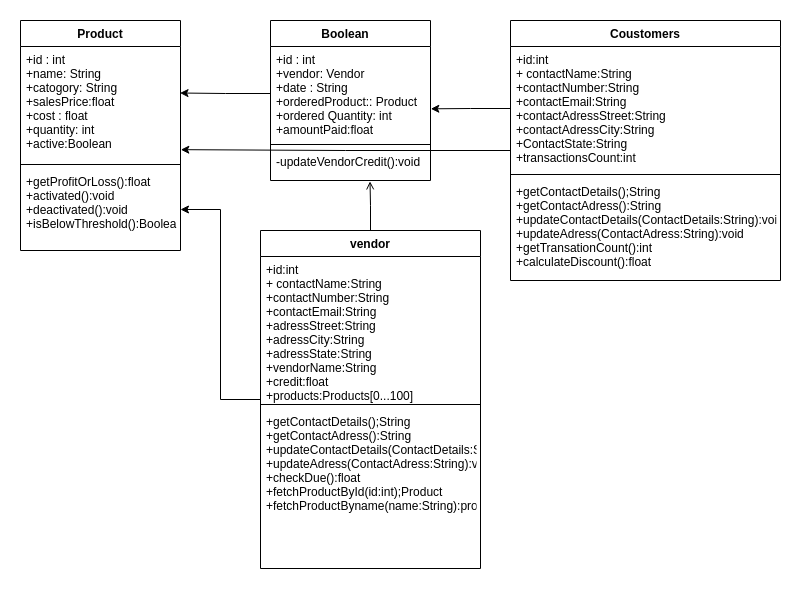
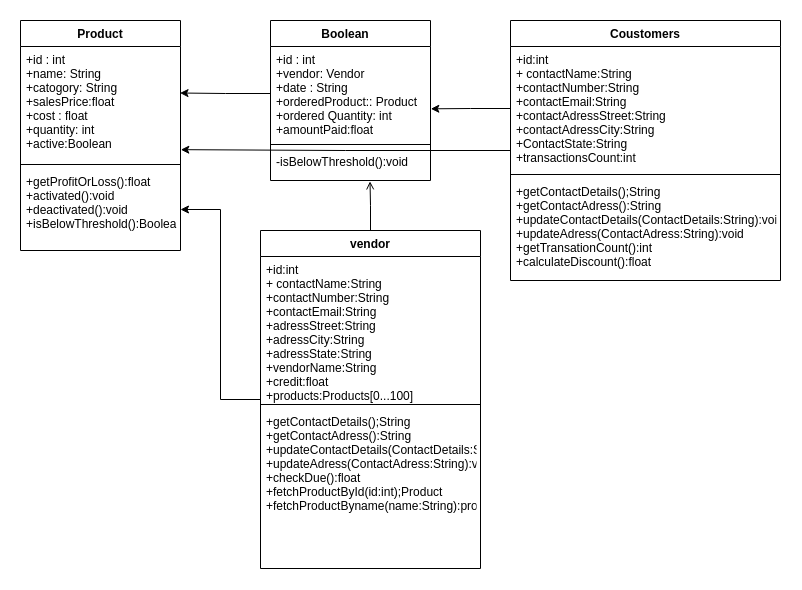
(359, 162) -> (349, 162)
